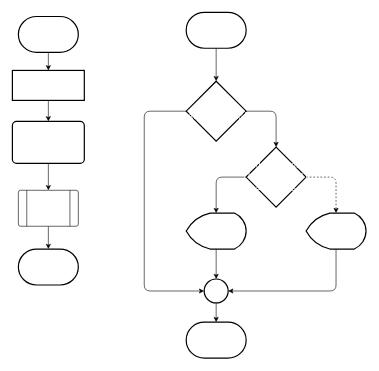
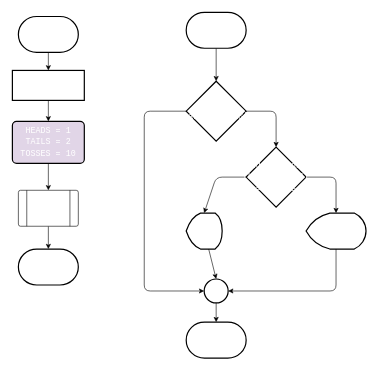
(48, 143) -> (48, 143)
(335, 179) -> (335, 179)
(216, 231) -> (204, 231)
